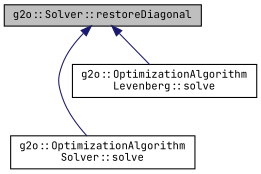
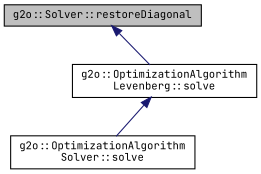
(59, 85) -> (130, 121)
